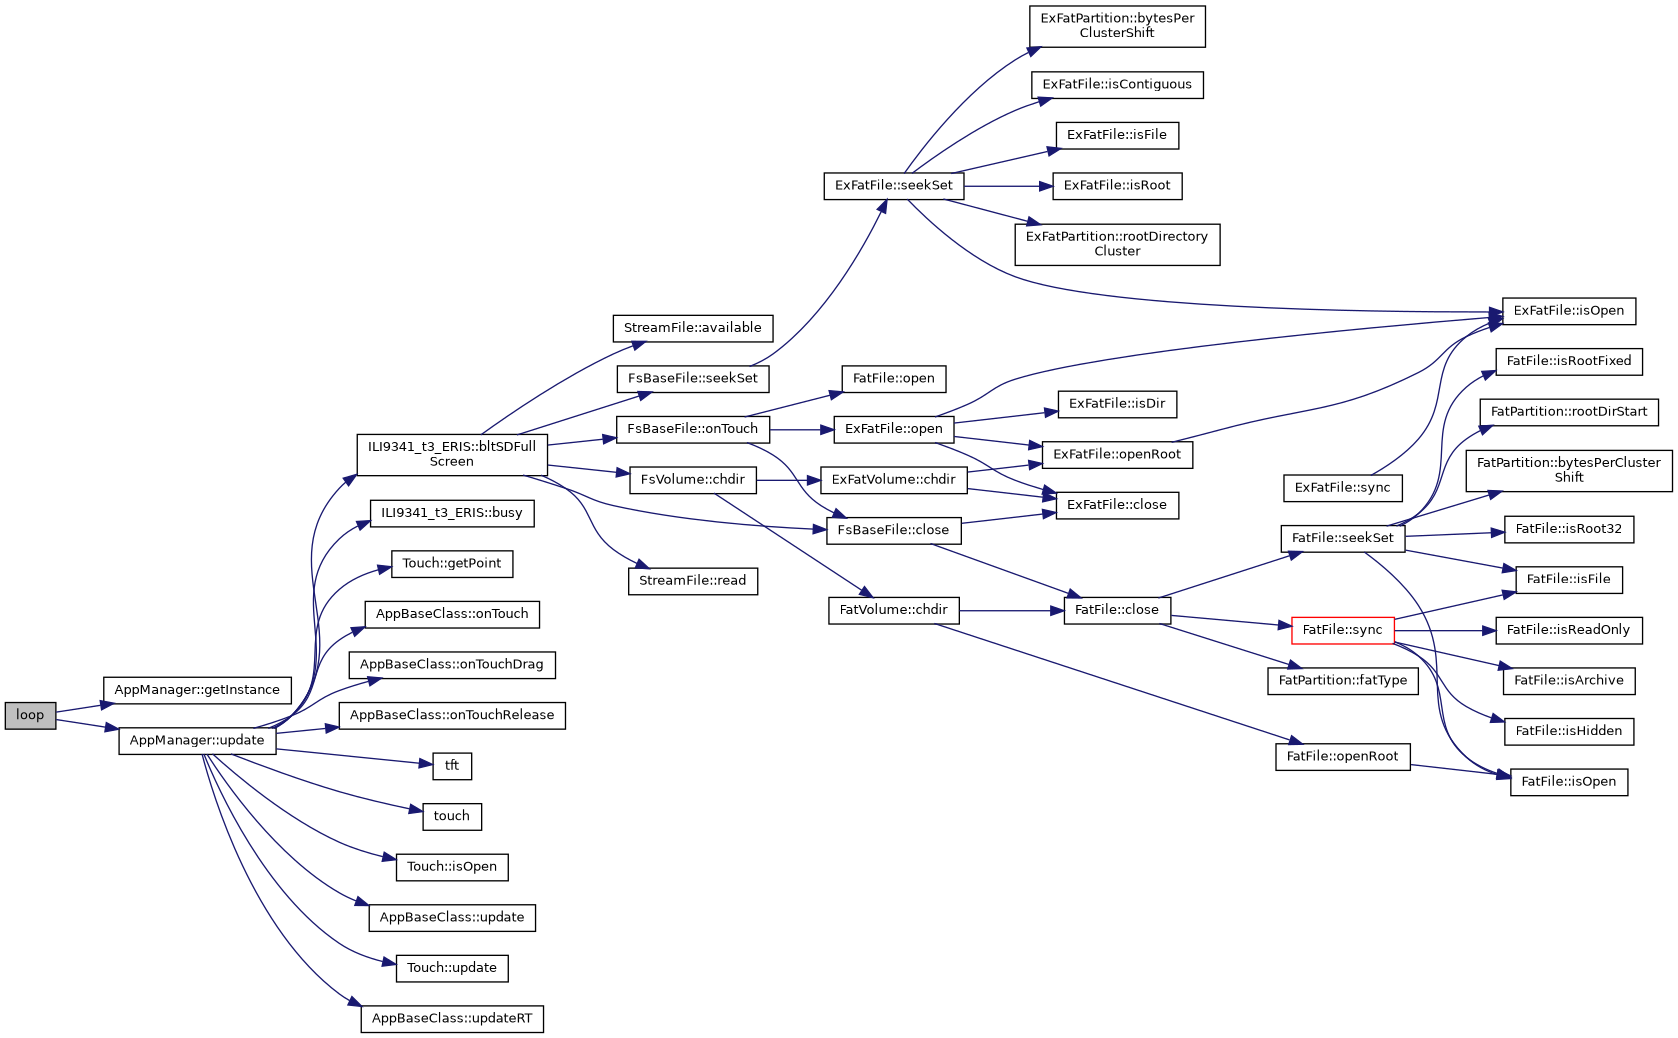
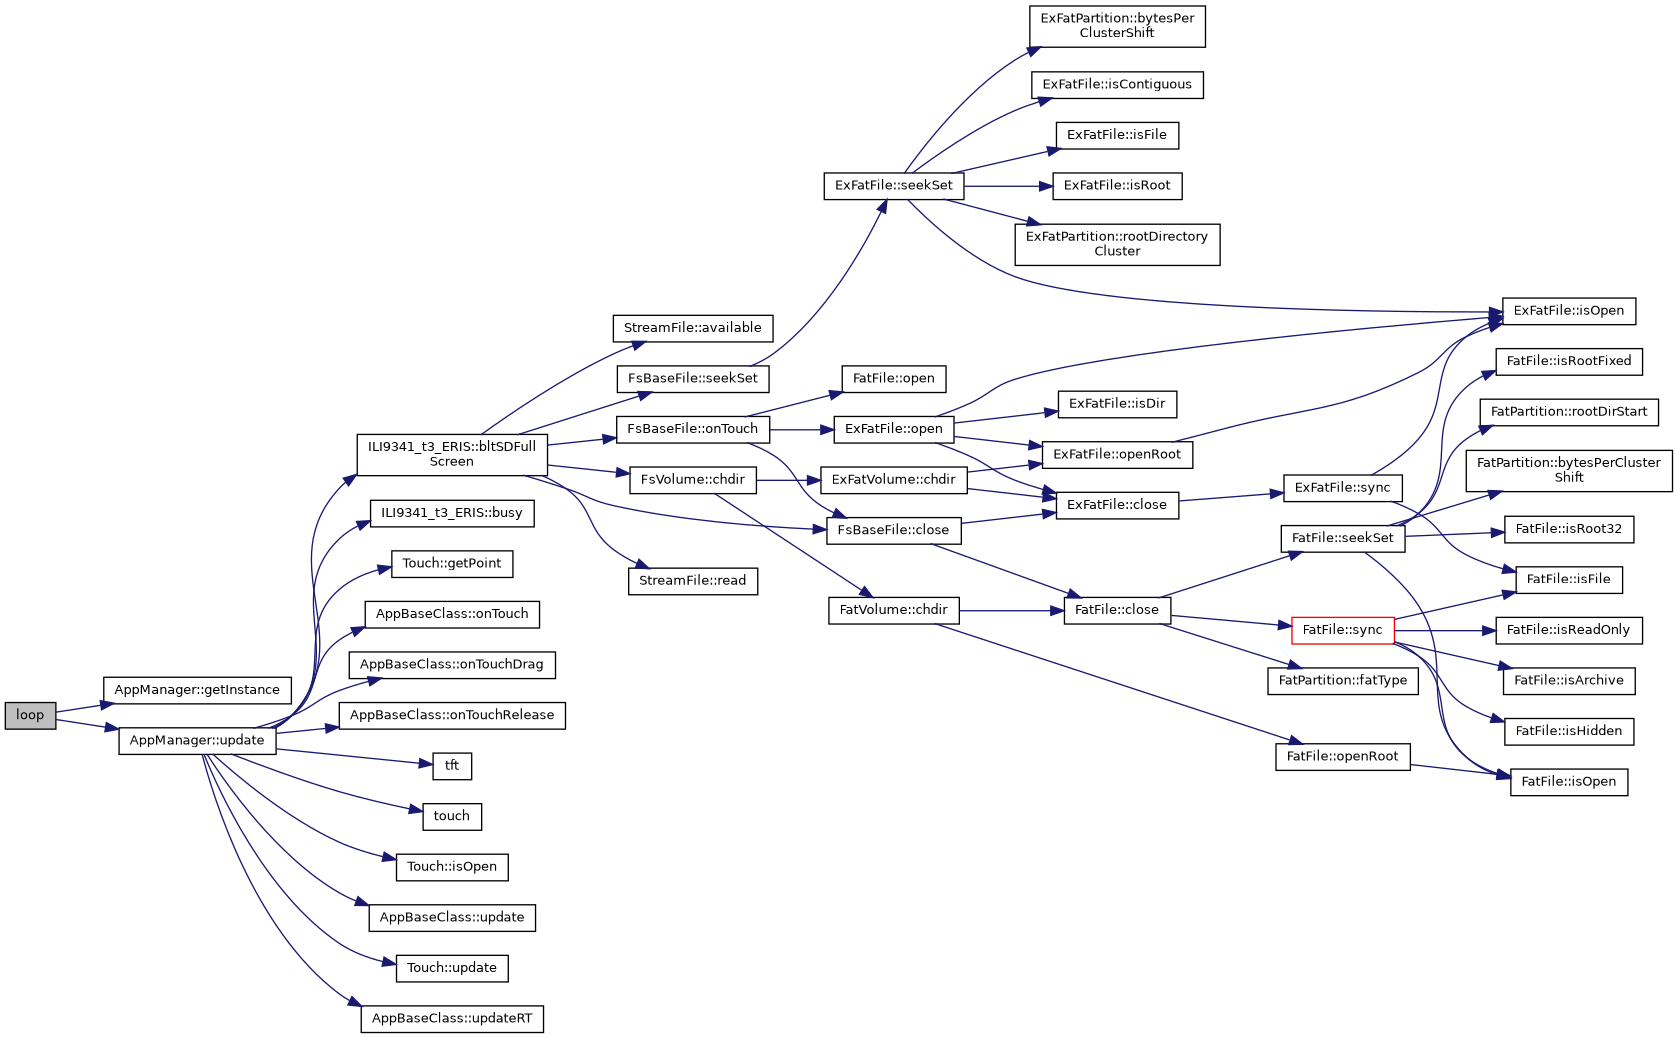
none -> (1225, 497)
(1454, 559) -> (1450, 543)
